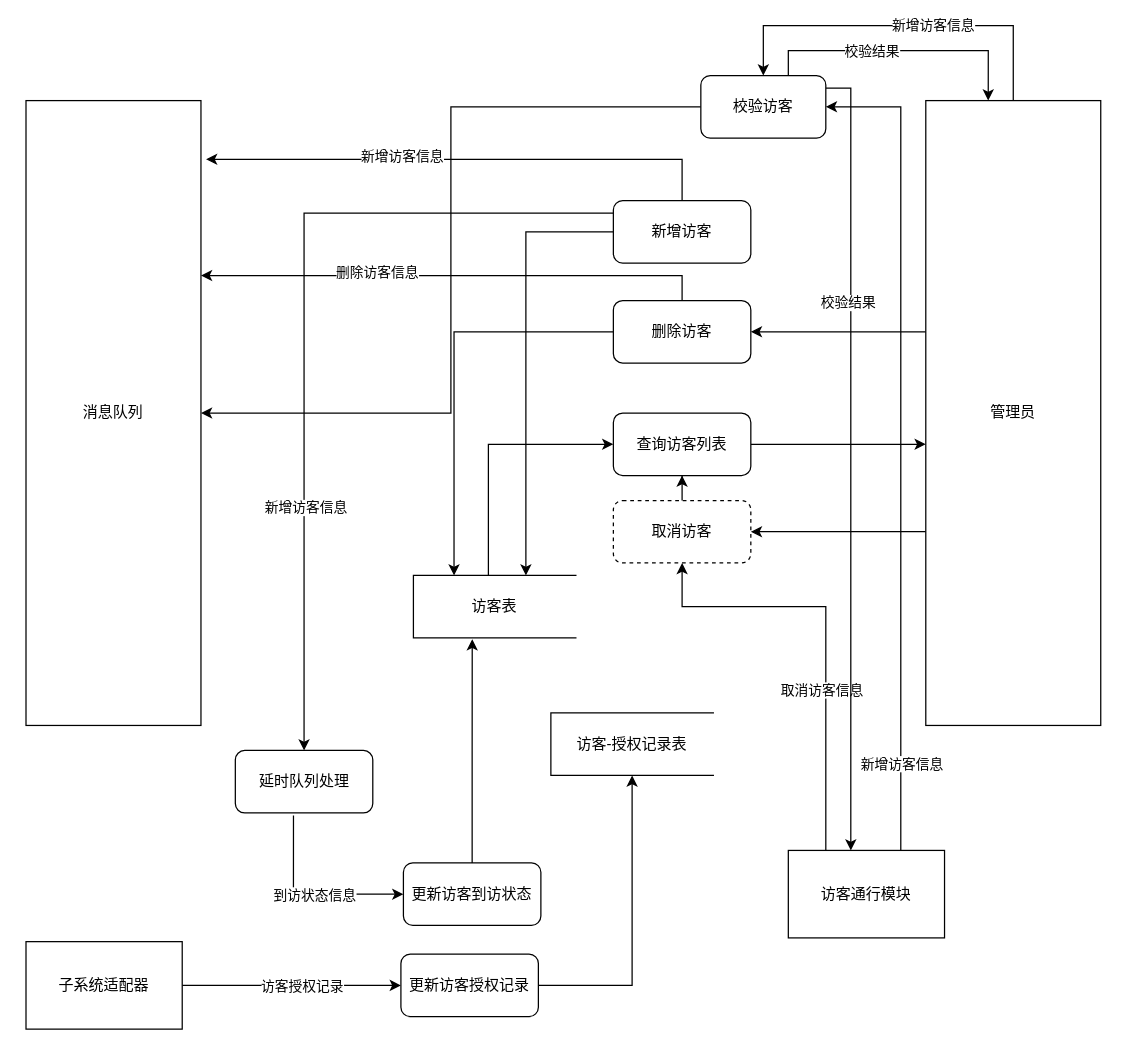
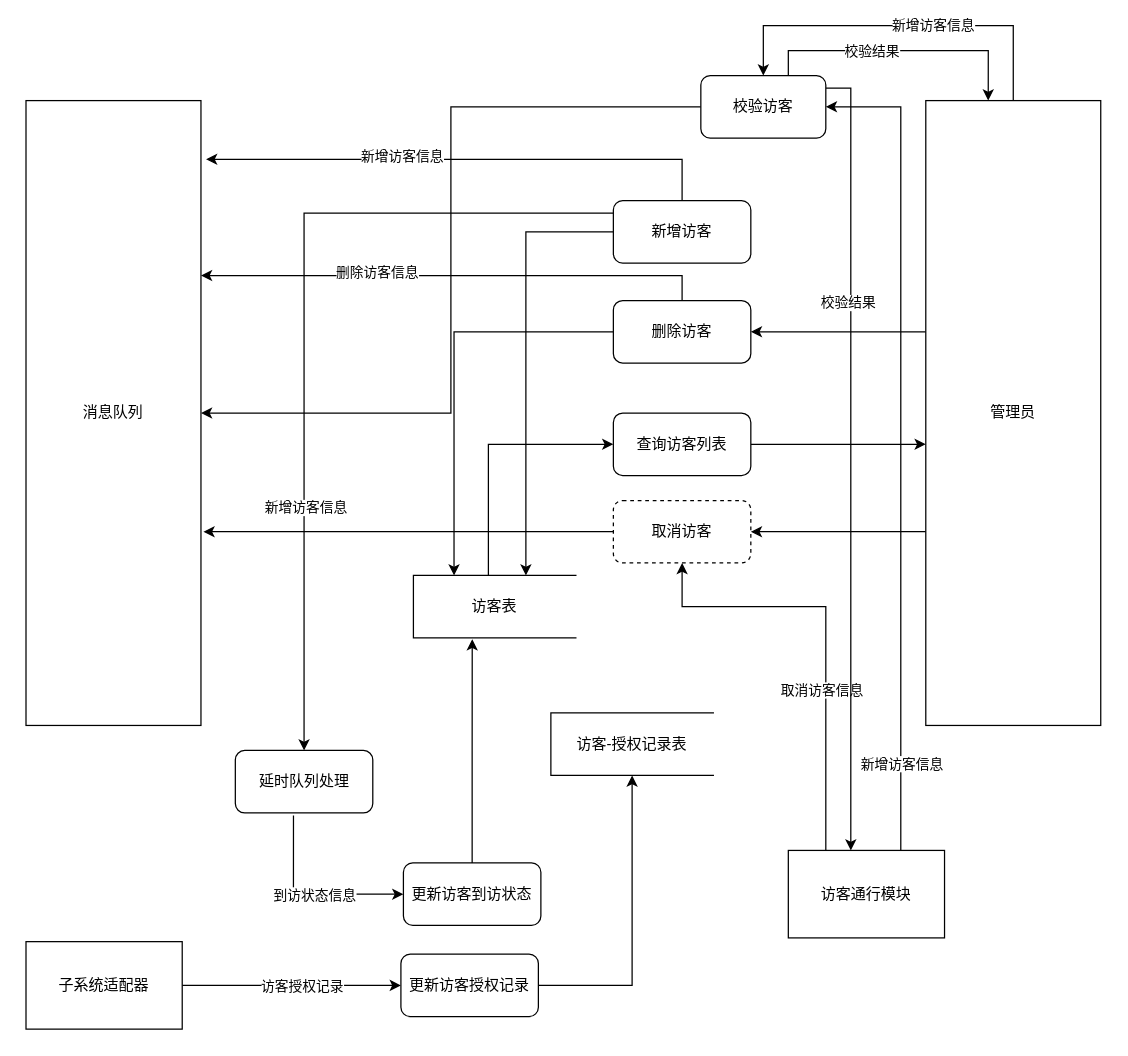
(682, 484) -> (412, 532)
